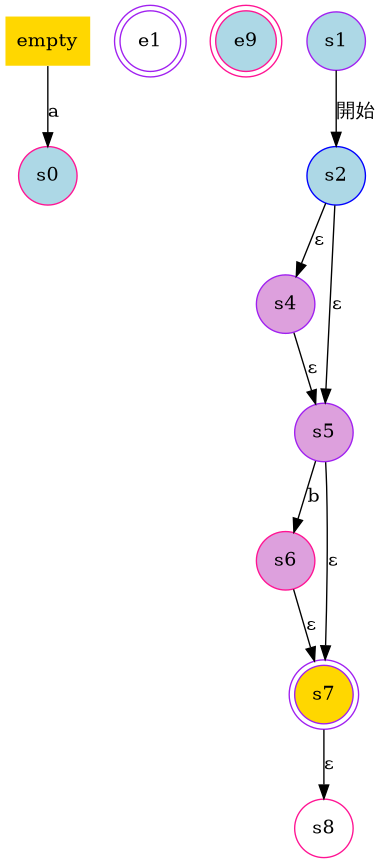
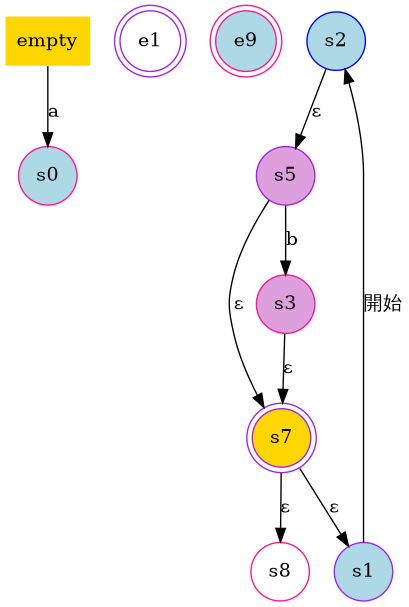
(286, 304) -> none
none -> (320, 501)
(286, 561) -> (286, 304)
